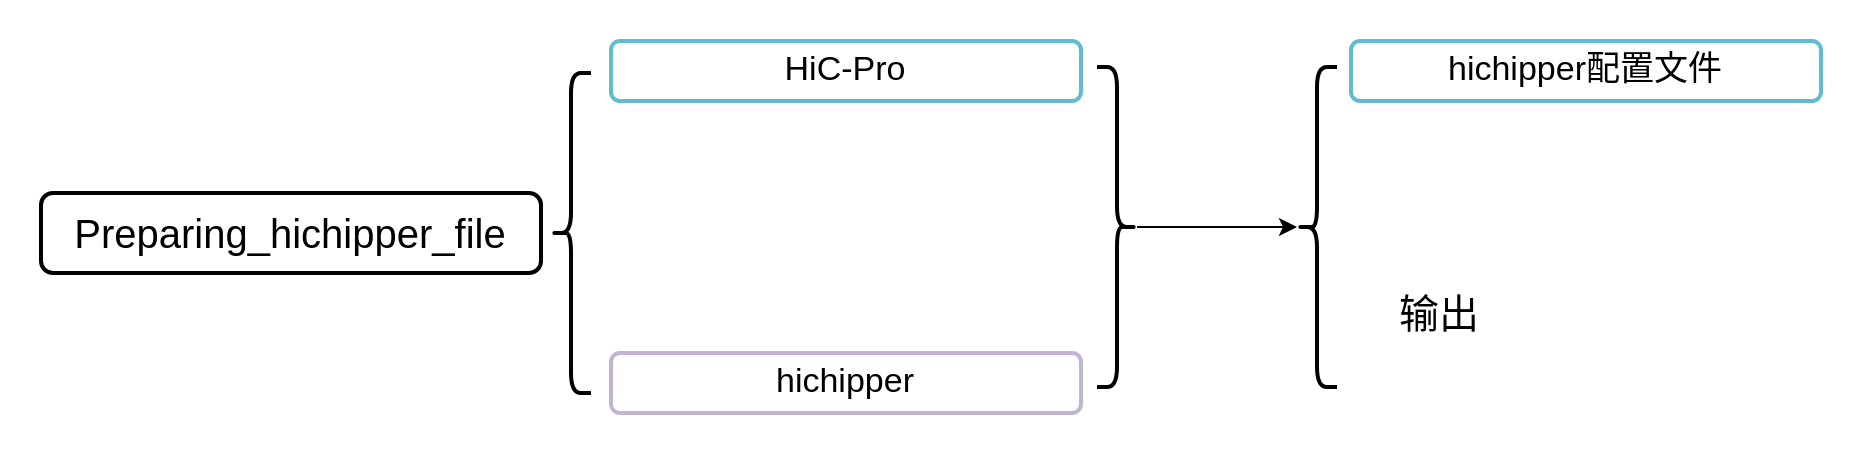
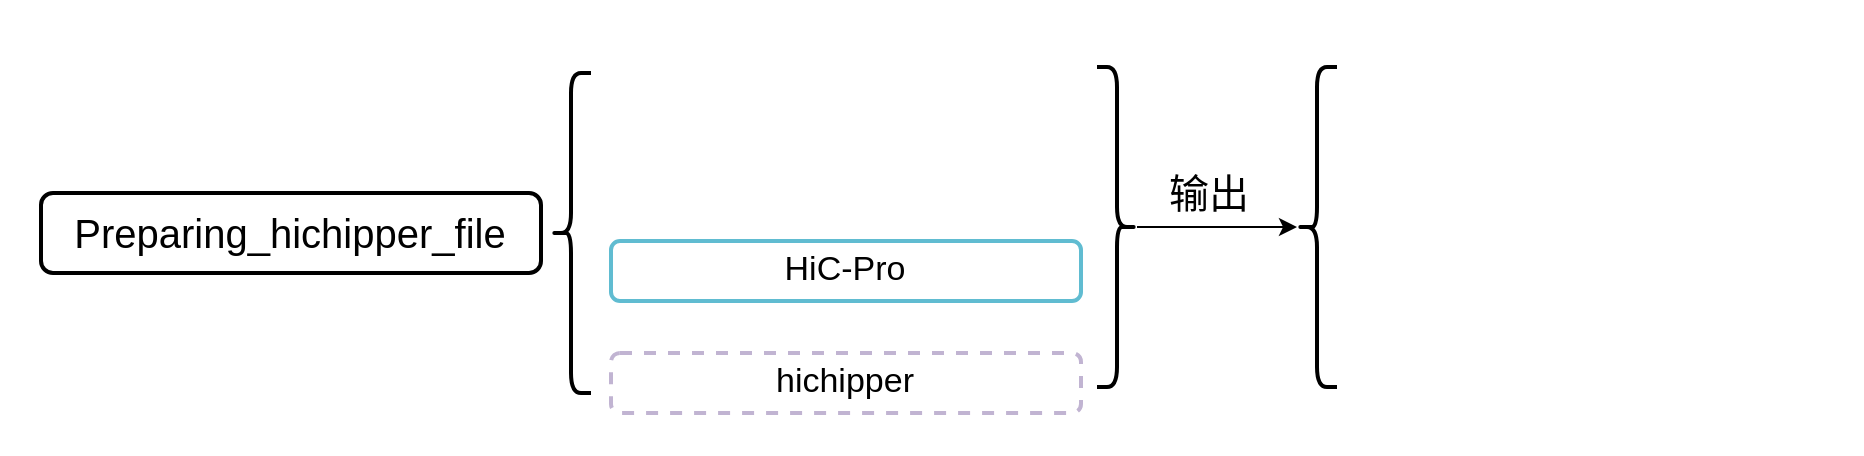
(846, 71) -> (846, 271)
(1586, 71) -> none
(1439, 313) -> (1209, 193)
(846, 383) -> (846, 383)
